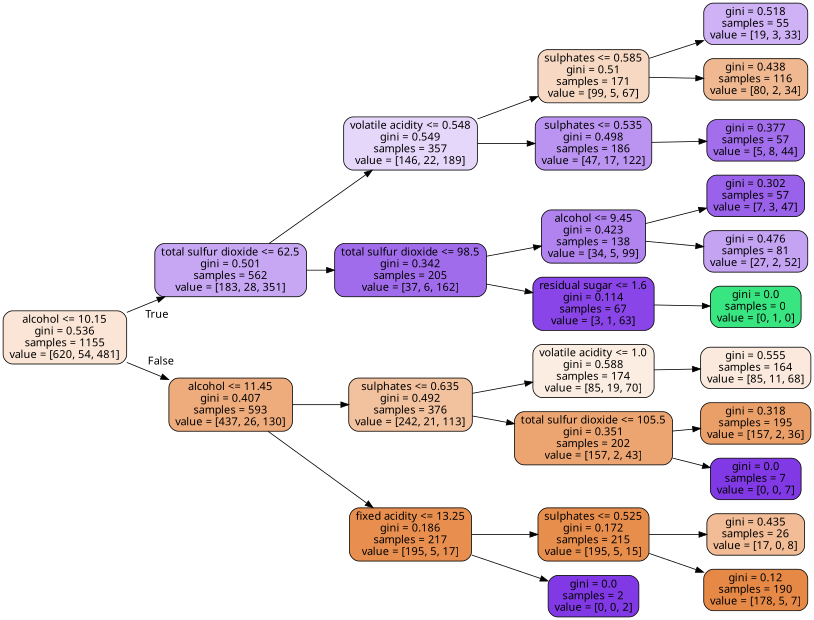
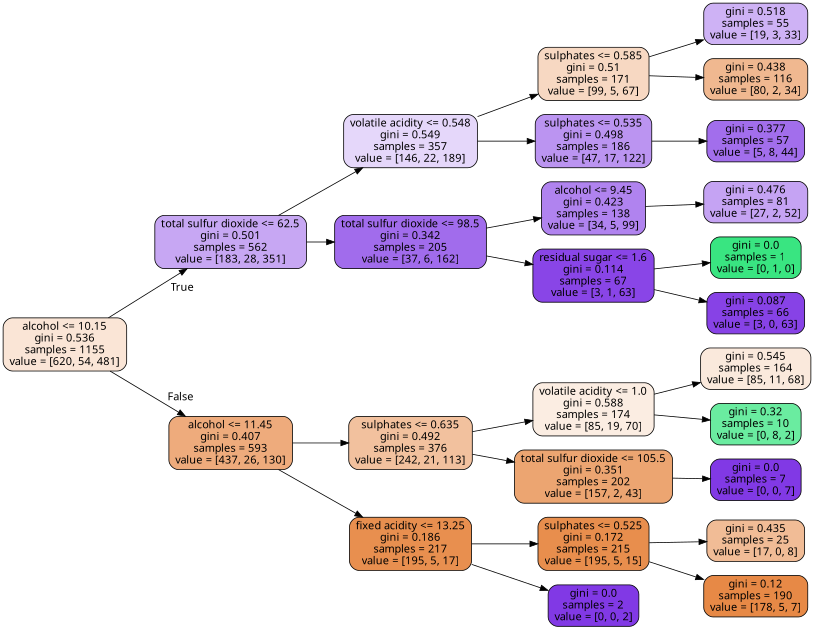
(756, 196) -> none
(756, 307) -> (756, 258)
none -> (756, 313)
(756, 368) -> (756, 369)
(756, 423) -> none
none -> (756, 424)
(756, 534) -> (756, 541)
